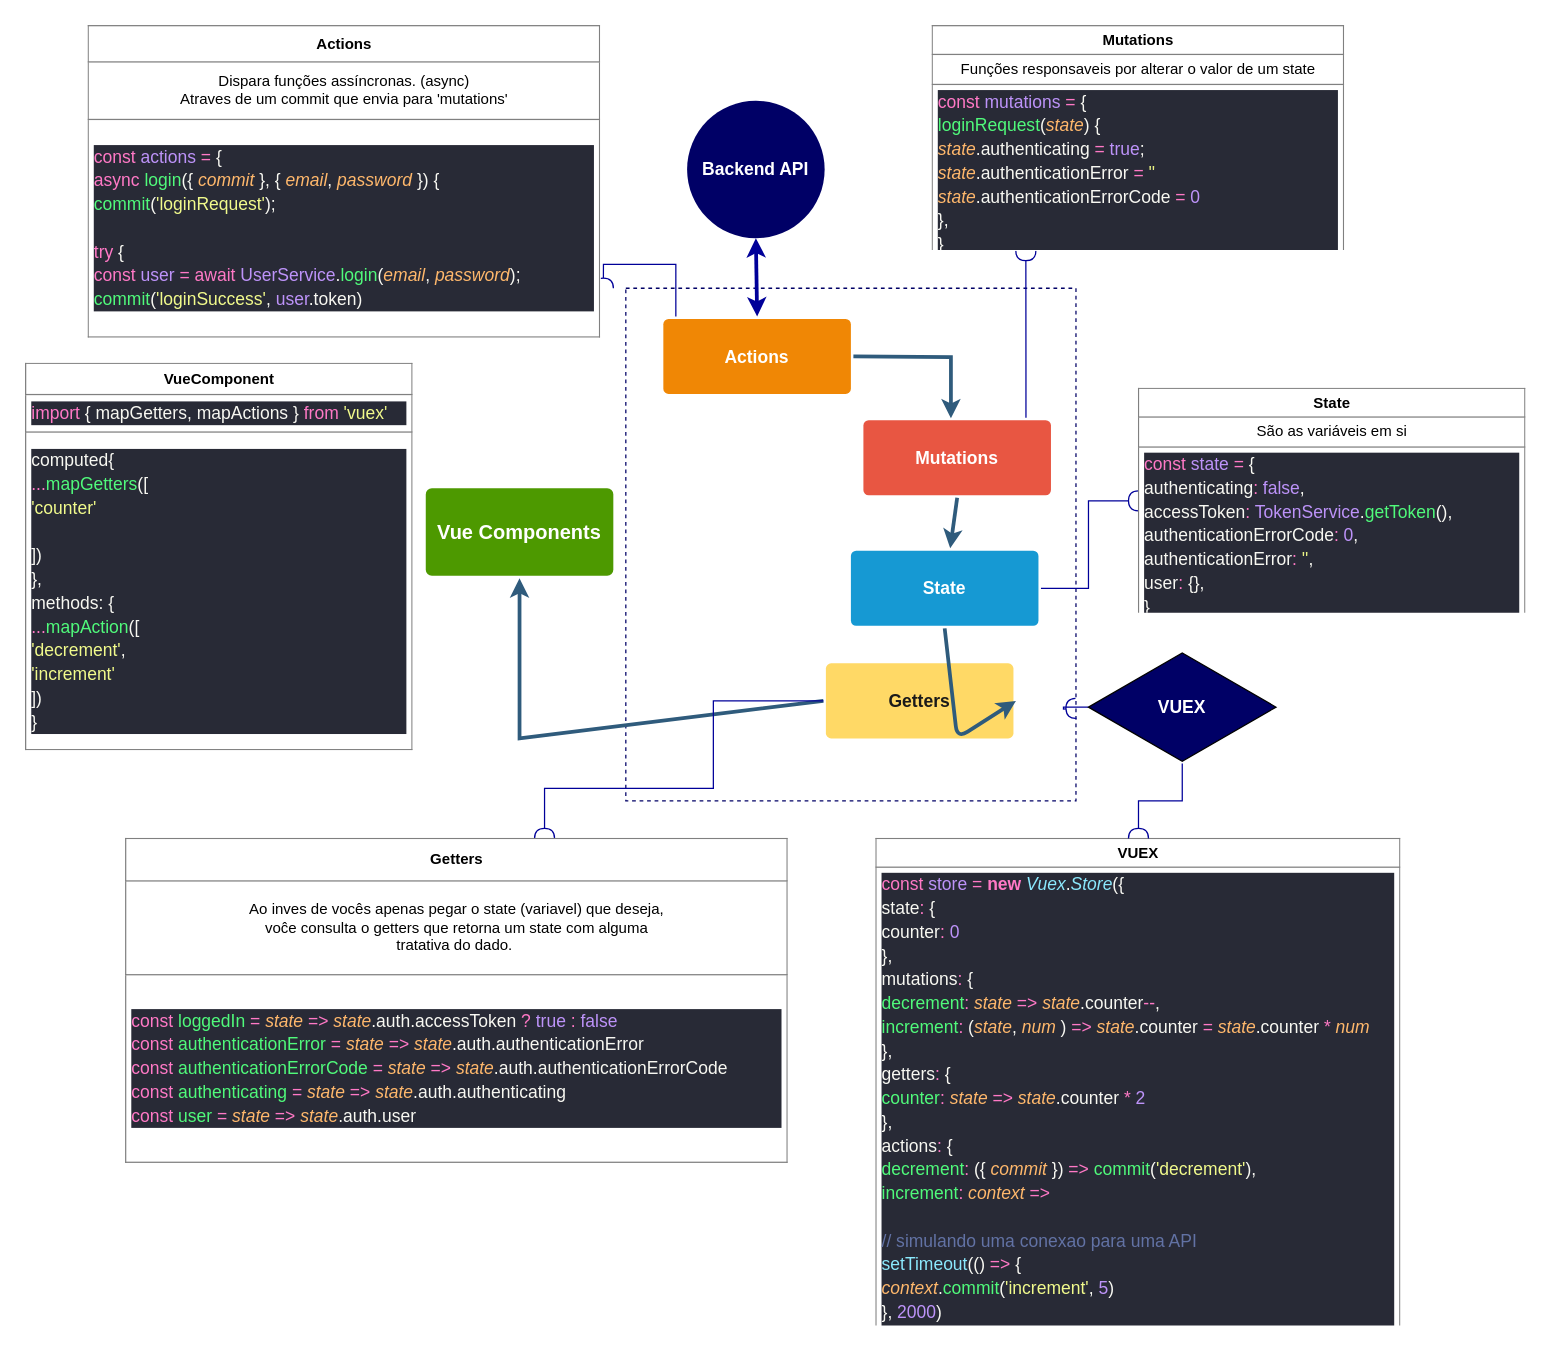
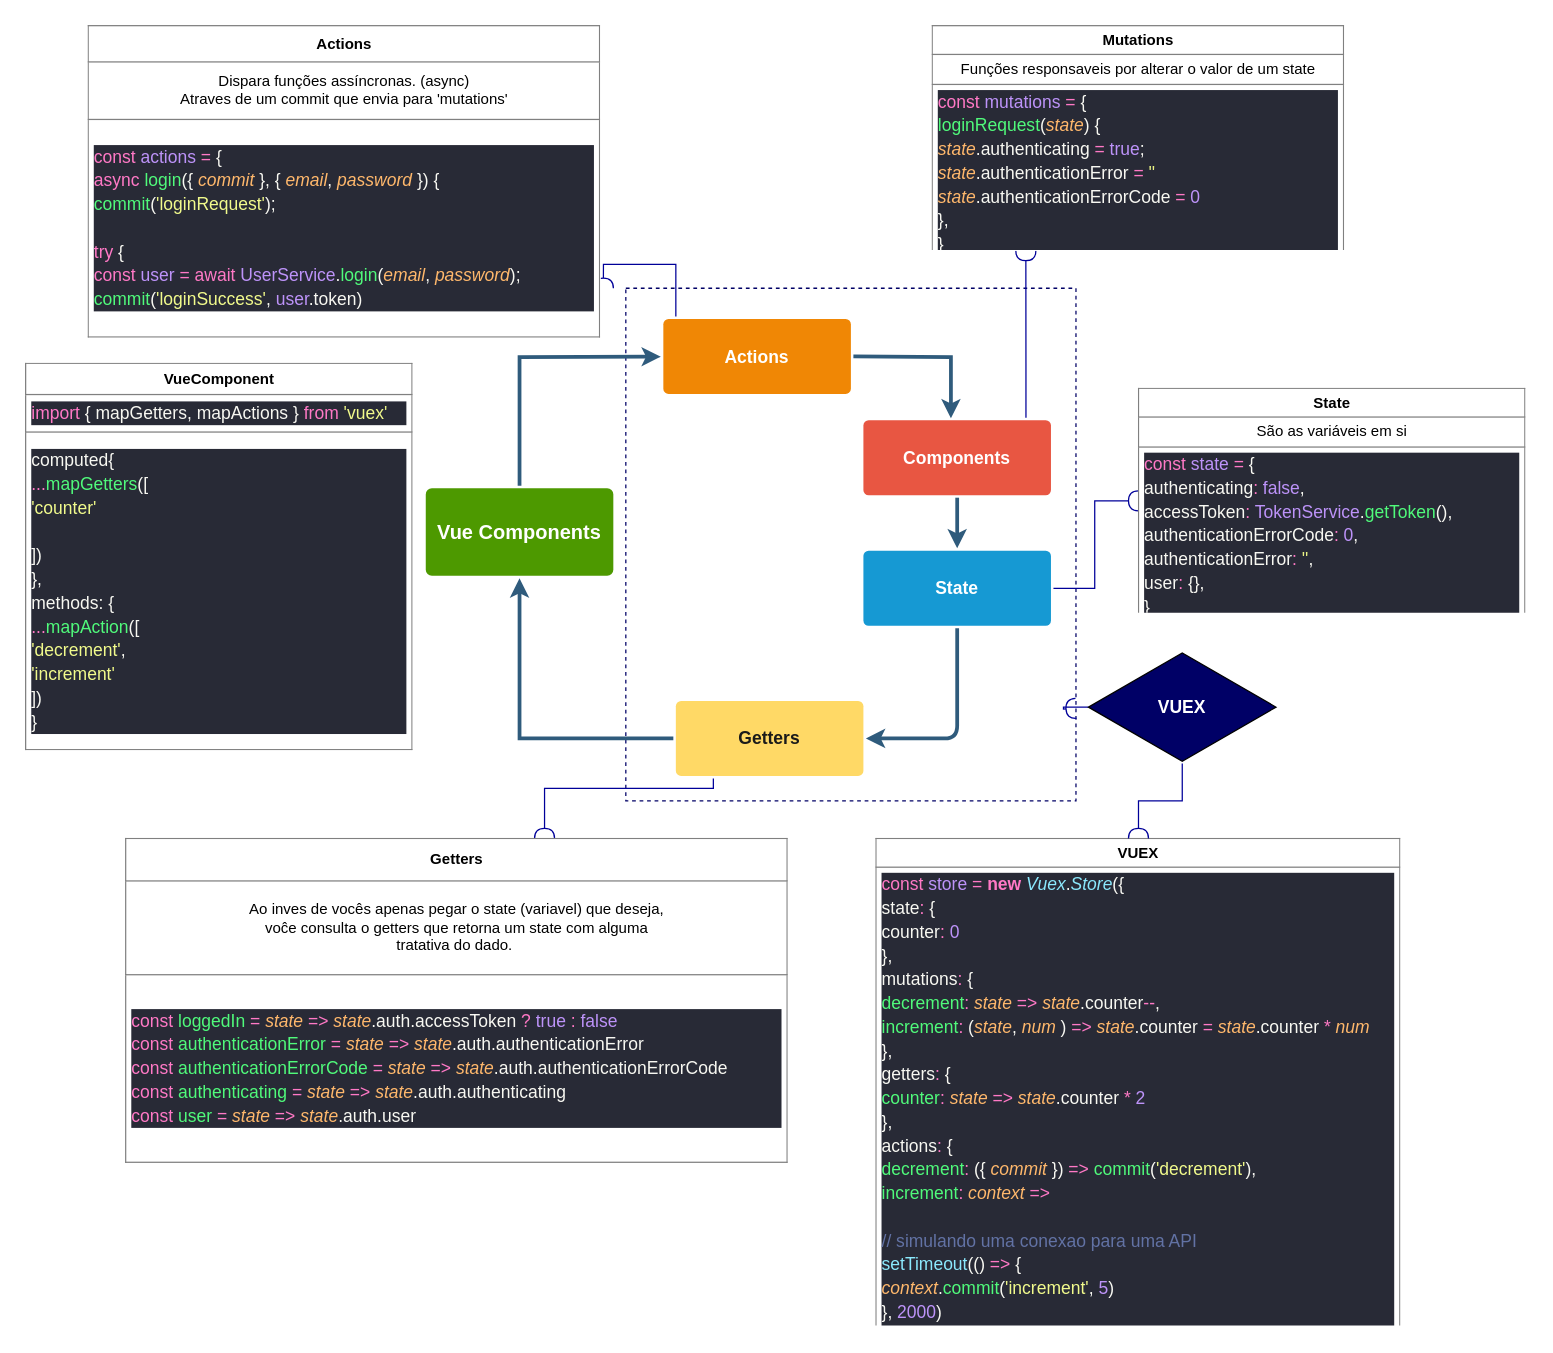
(756, 169) -> none
(756, 277) -> none
none -> (519, 357)
(957, 458) -> (957, 458)
(944, 588) -> (957, 588)
(919, 701) -> (769, 738)
